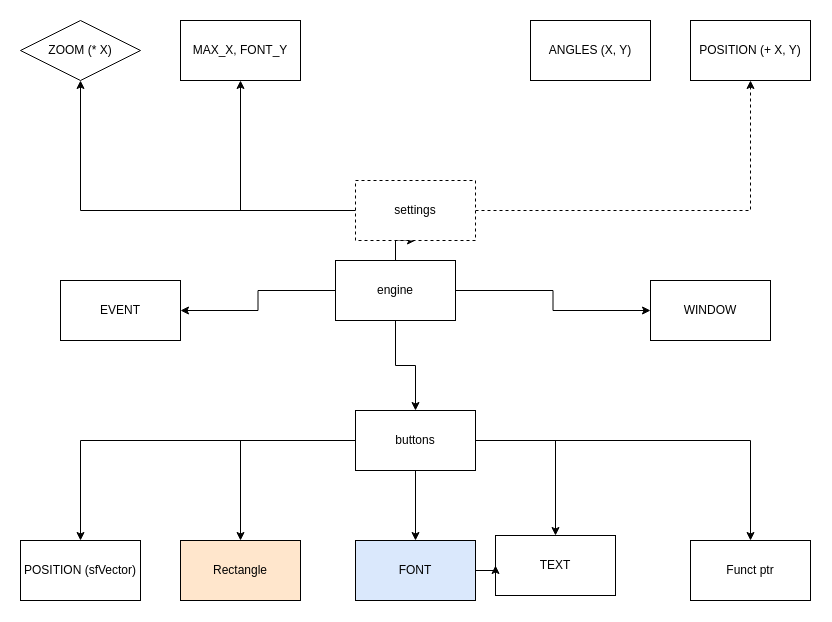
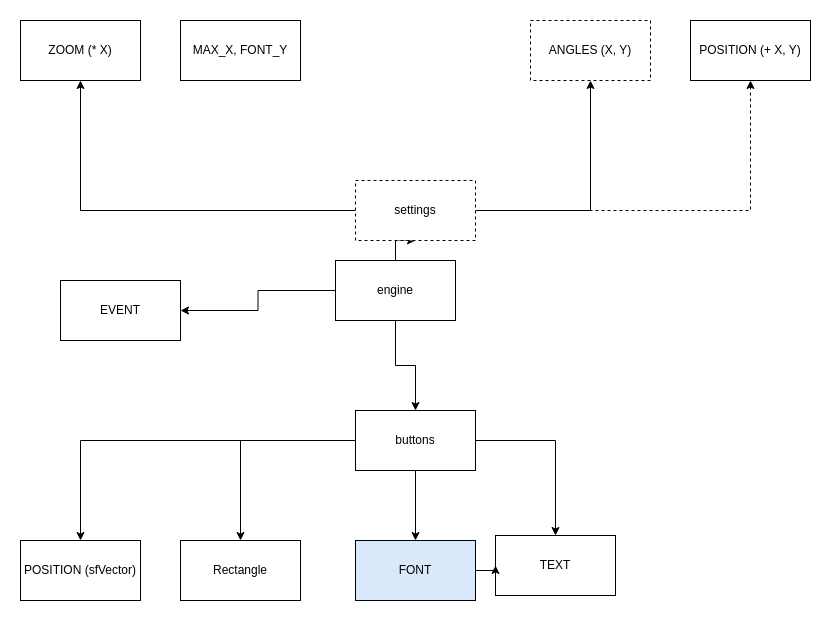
(81, 51) -> (81, 51)
(591, 51) -> (591, 51)
(241, 148) -> none
none -> (591, 148)
(553, 298) -> none
(711, 311) -> none
(701, 441) -> none
(241, 571) -> (241, 571)
(751, 571) -> none
